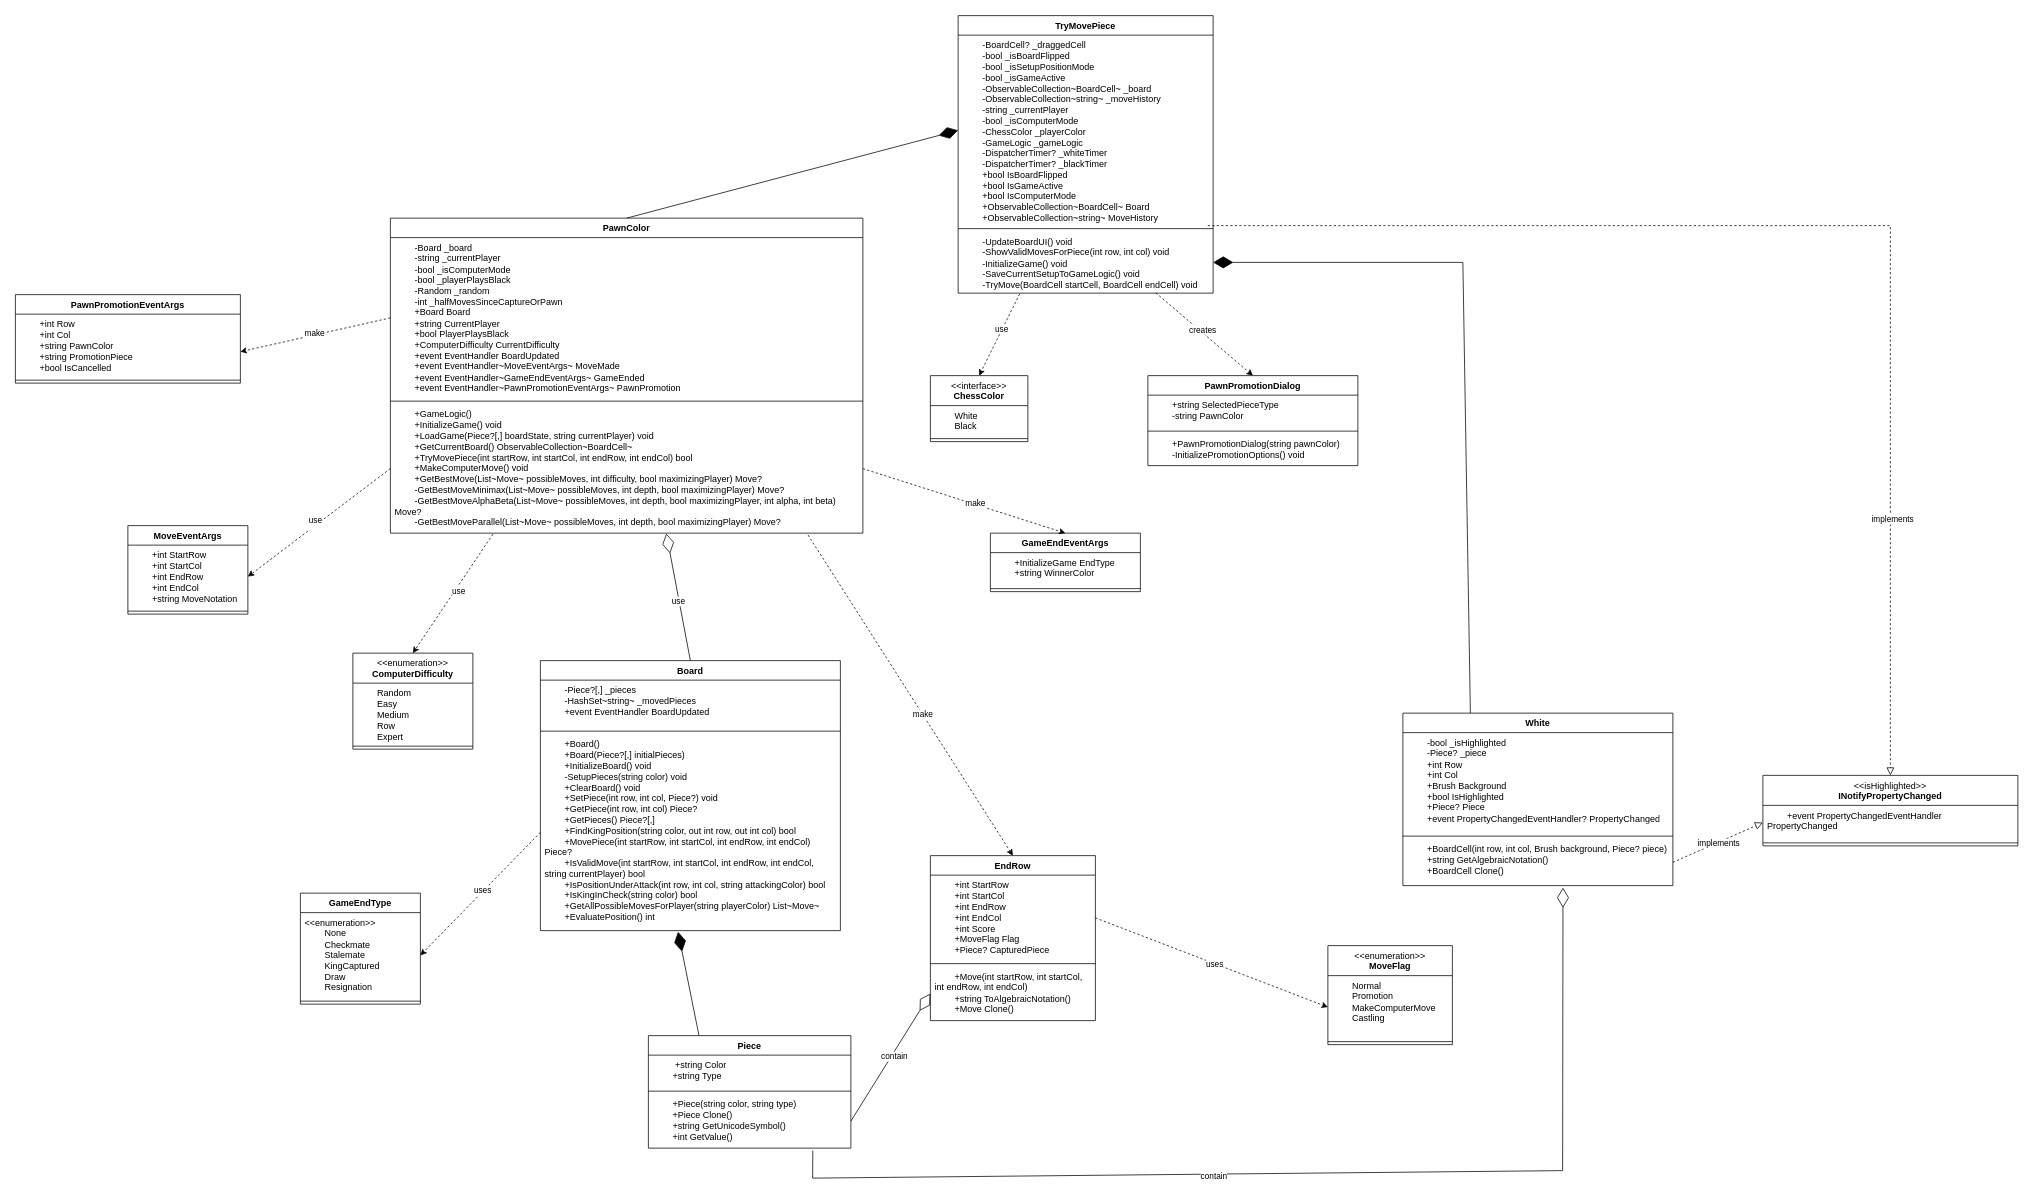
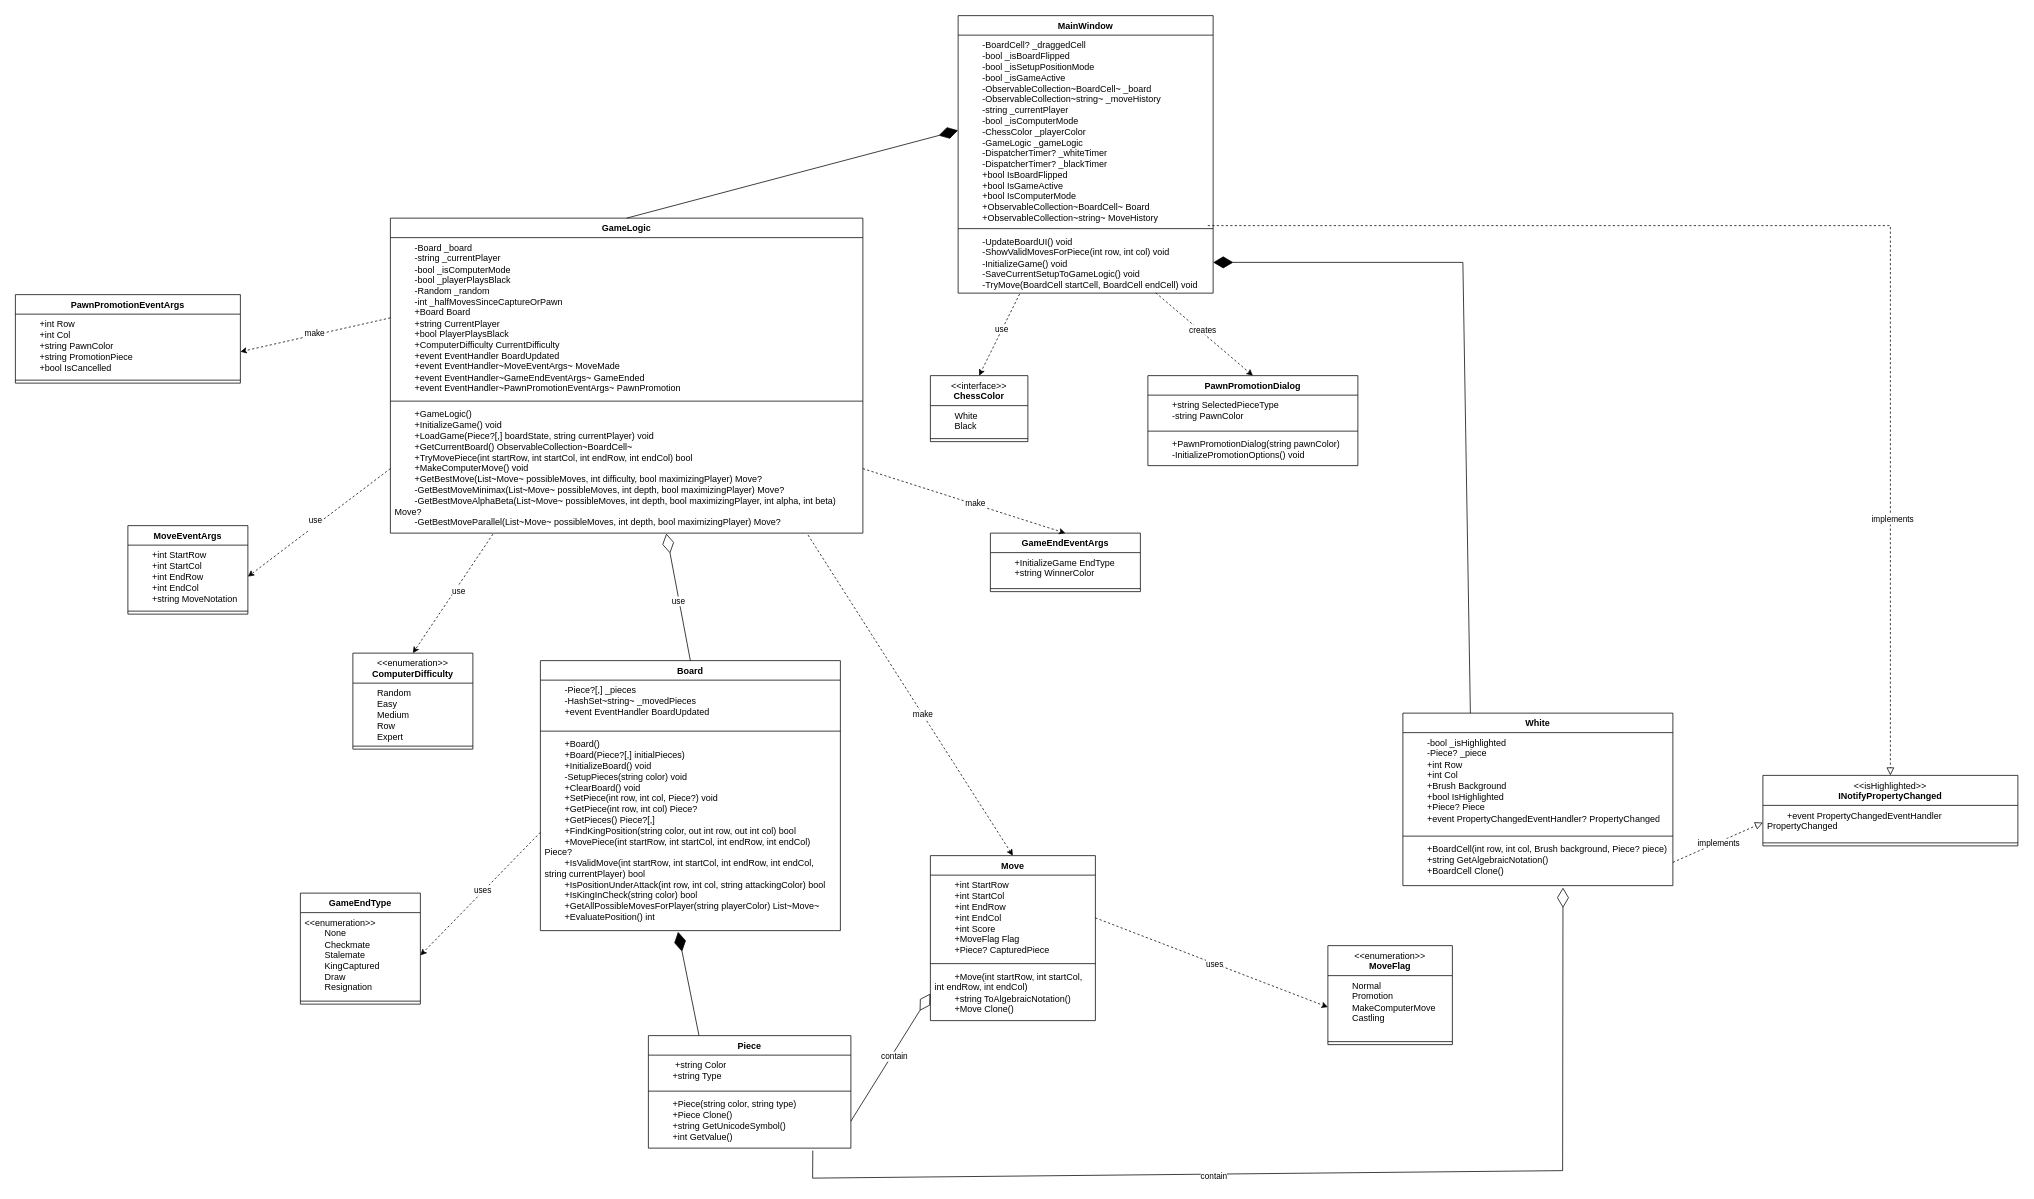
(1086, 26) -> (1086, 26)
(627, 229) -> (627, 229)
(1013, 866) -> (1013, 866)
